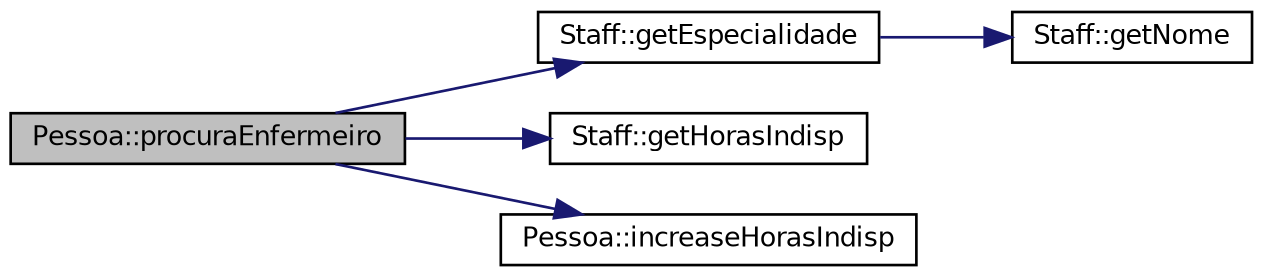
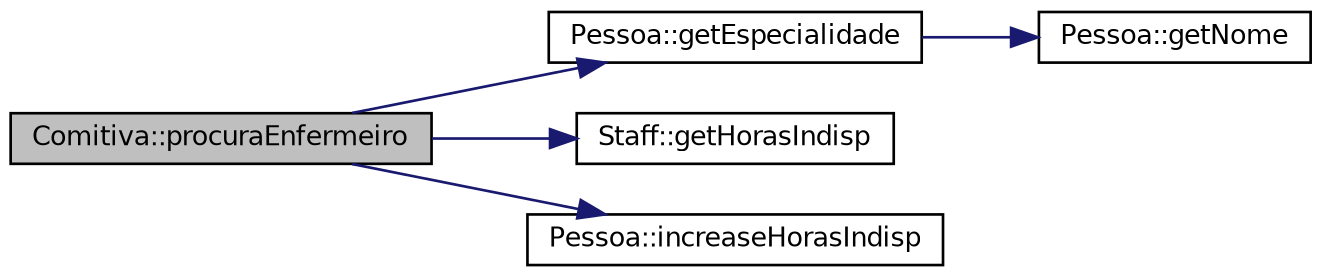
(709, 37) -> (735, 37)
(1132, 37) -> (1175, 37)
(208, 139) -> (221, 139)
